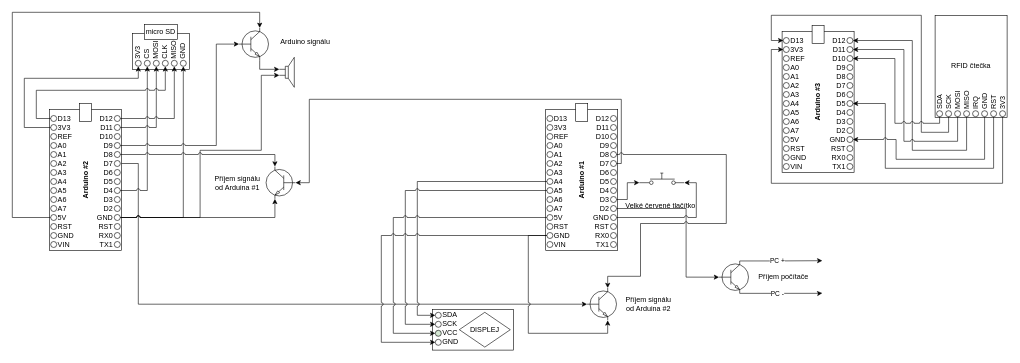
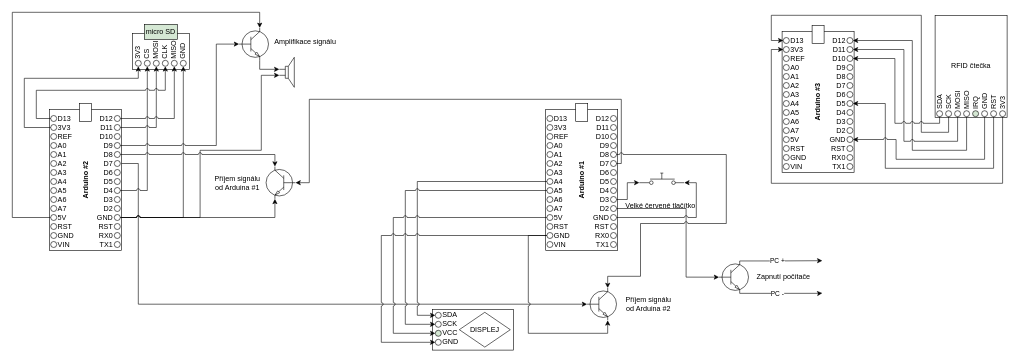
(161, 32) -> (161, 32)
(305, 42) -> (305, 42)
(976, 114) -> (976, 114)
(784, 277) -> (784, 277)
